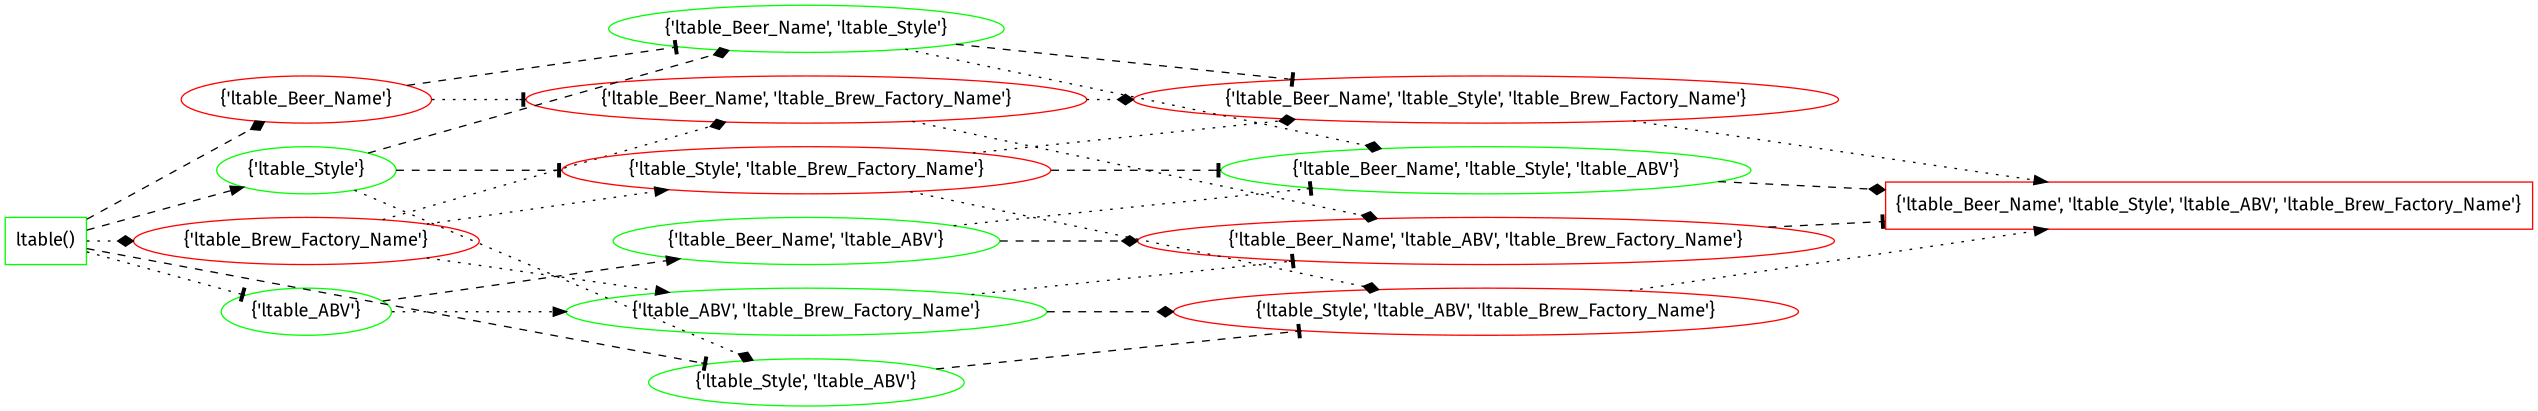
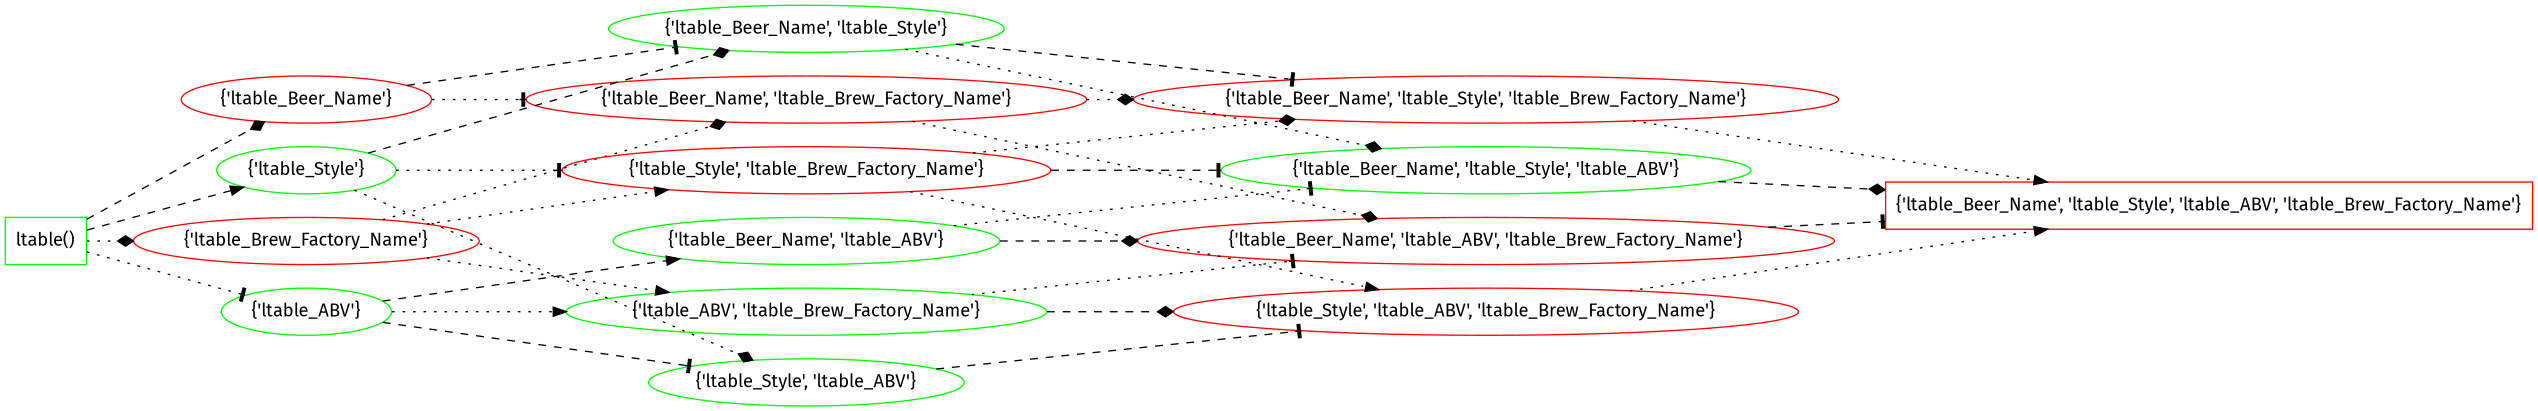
(476, 170) -> (476, 170)
(1137, 239) -> (1137, 239)
(363, 300) -> (534, 344)
